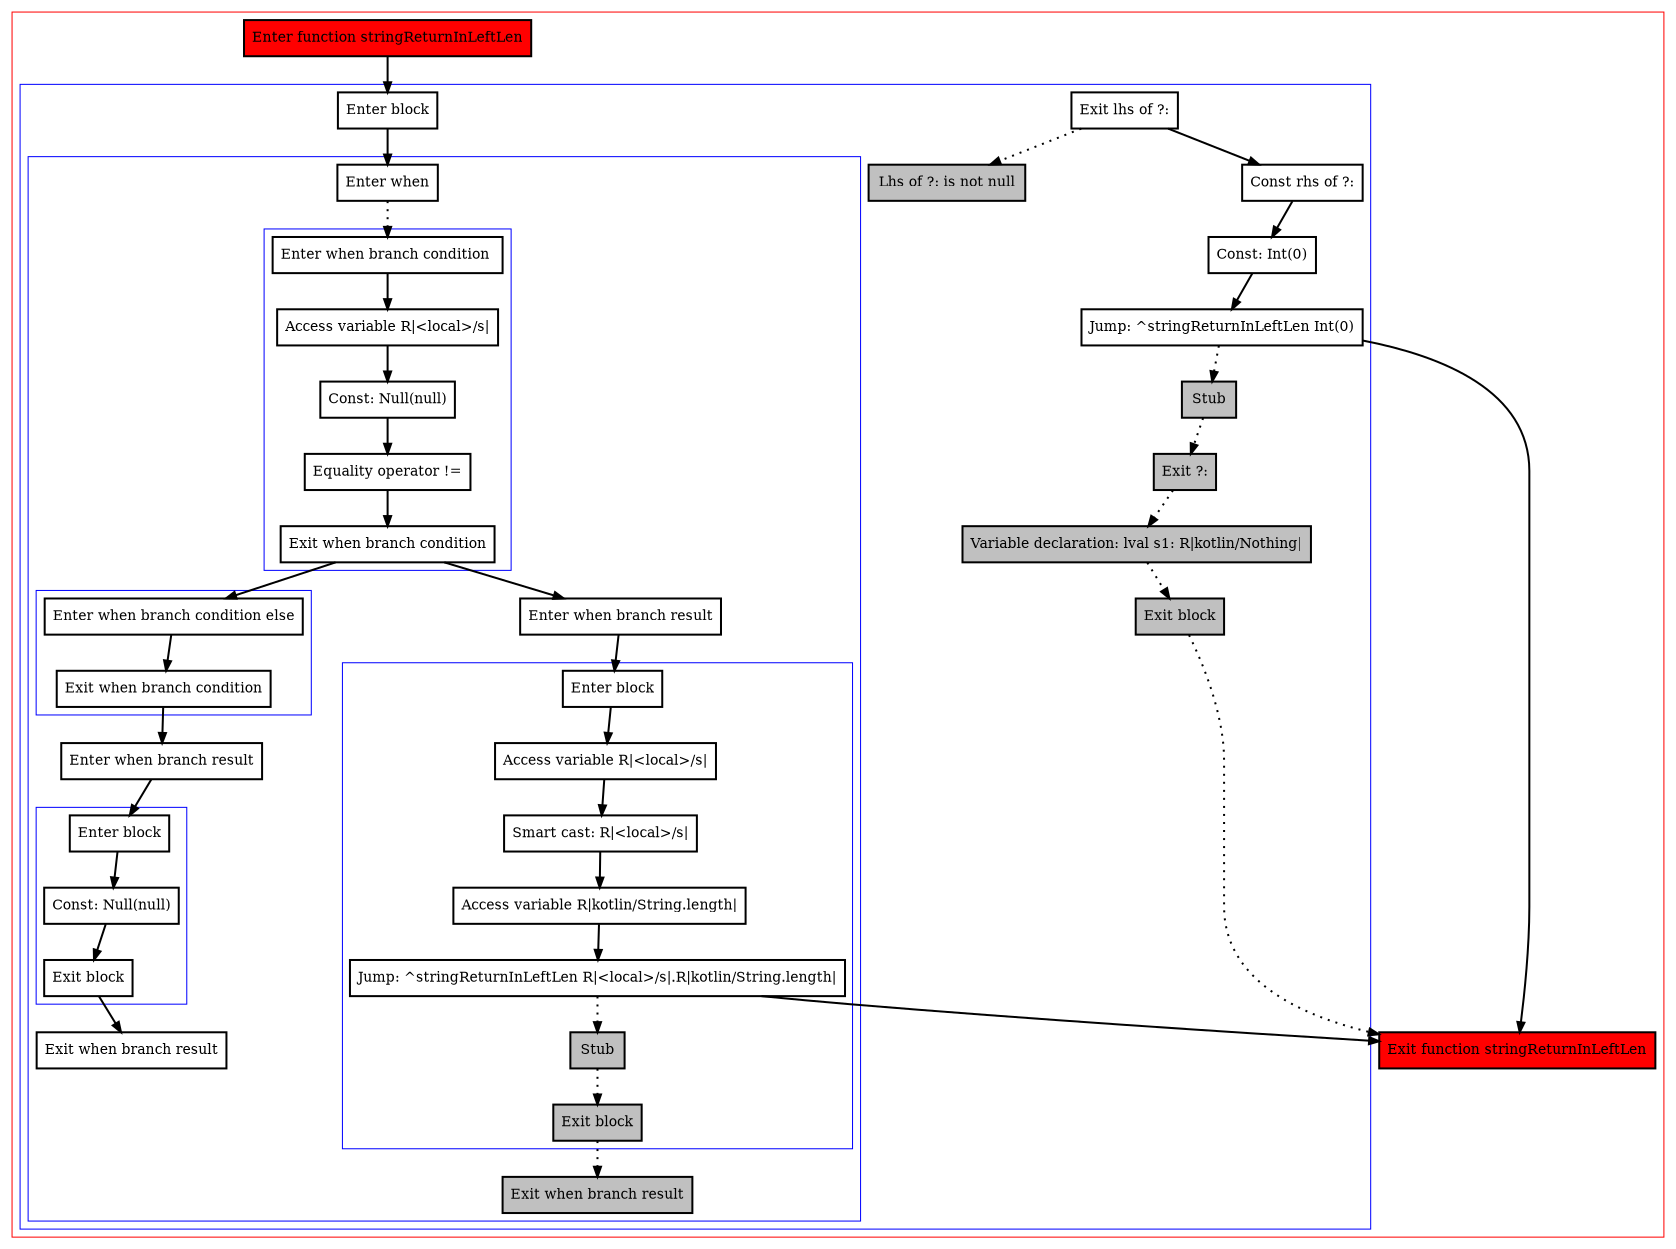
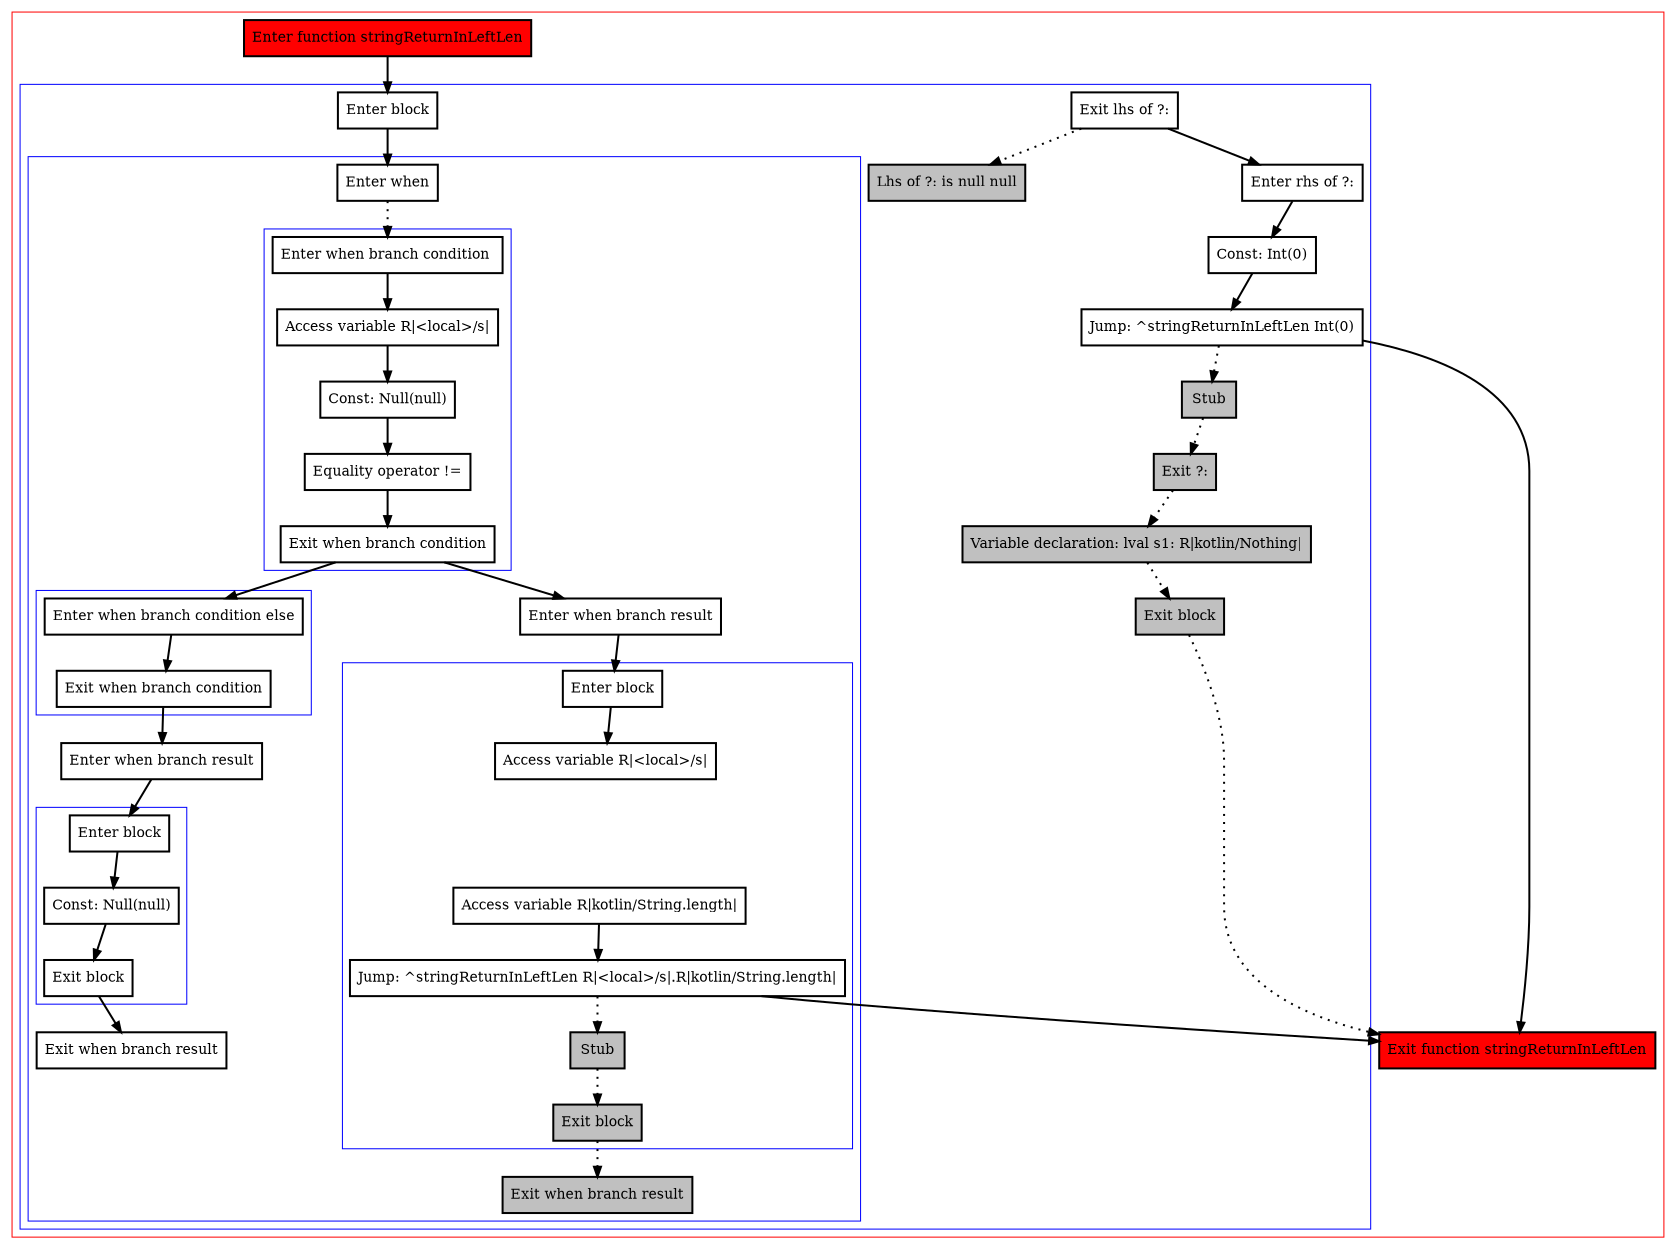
(947, 183) -> (947, 183)
(1302, 183) -> (1302, 183)
(600, 833) -> none
